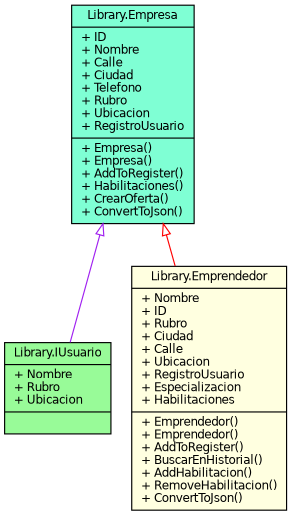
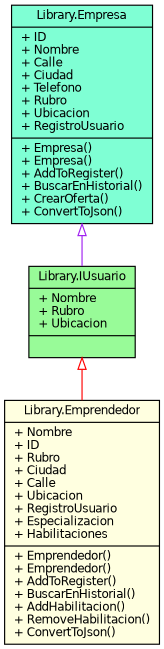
(132, 187) -> (82, 187)
(171, 250) -> (82, 385)
